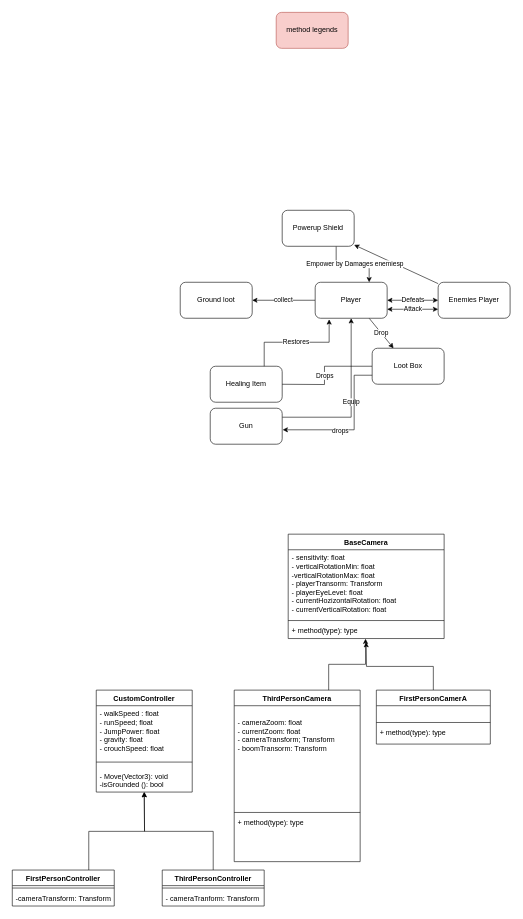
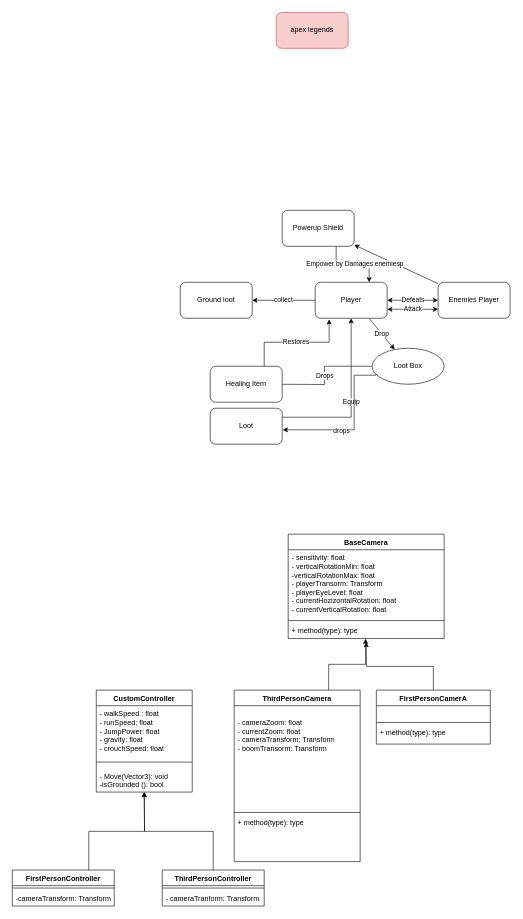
(312, 30) -> (312, 30)
(408, 366) -> (408, 366)
(246, 426) -> (246, 426)
